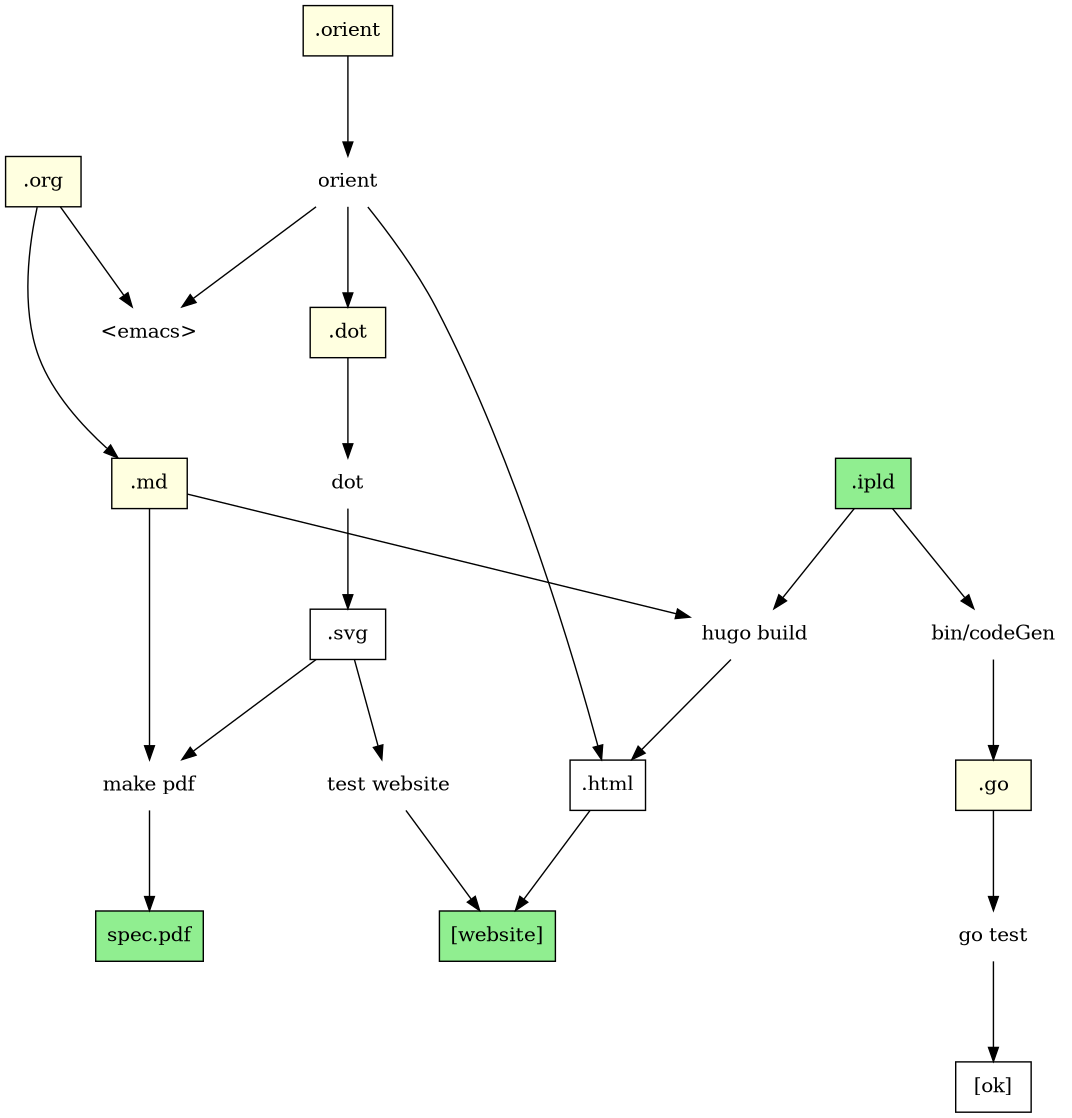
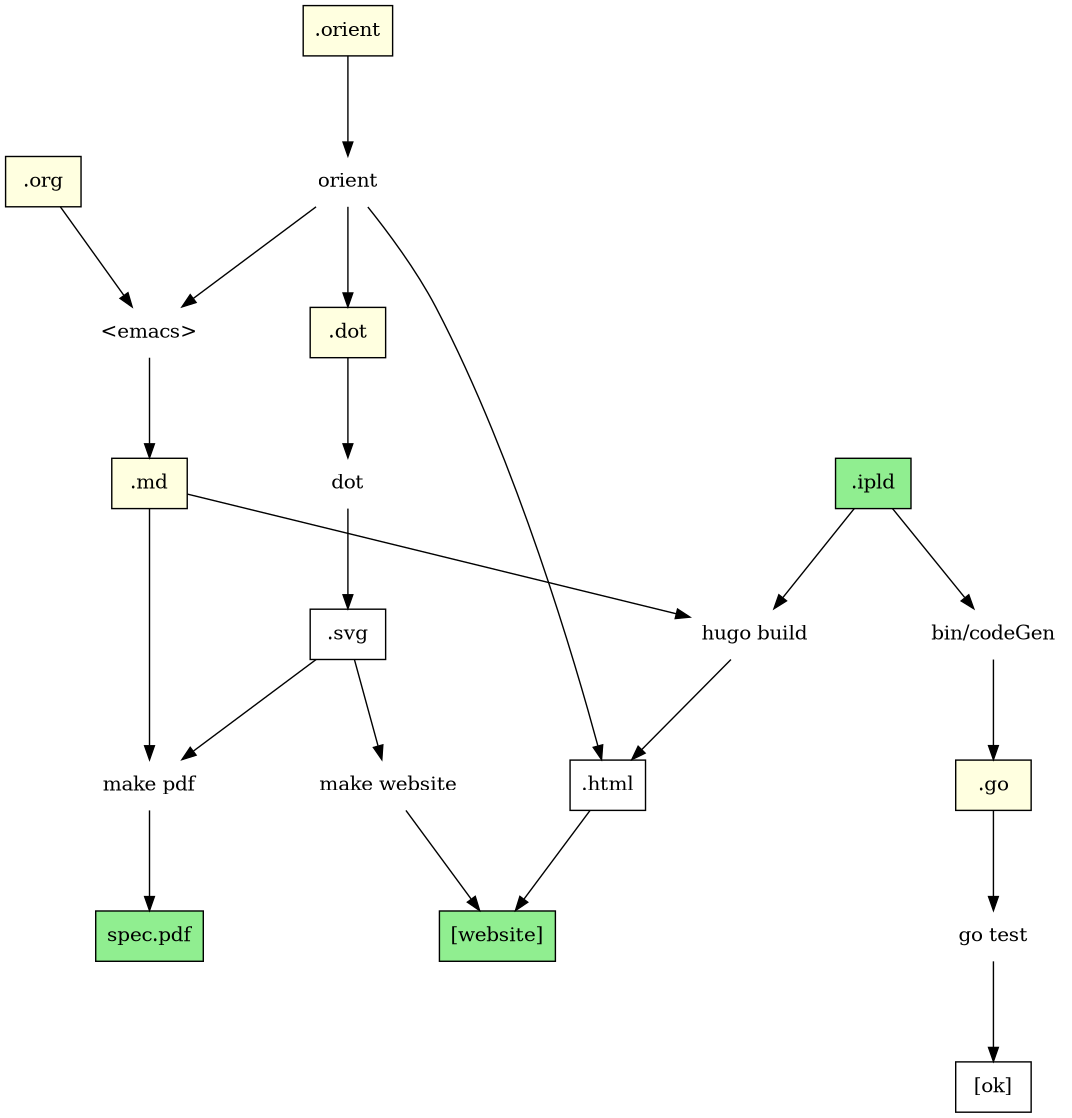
(34, 339) -> (150, 401)
(388, 785) -> (388, 785)
